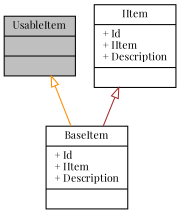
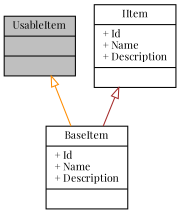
(120, 46) -> (121, 46)
(72, 167) -> (73, 167)
